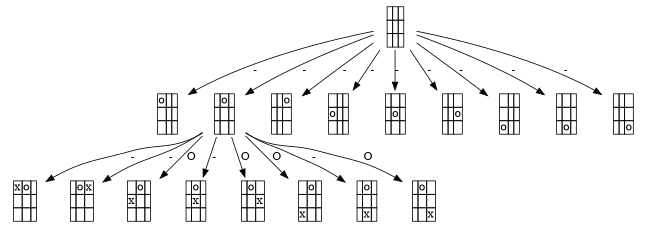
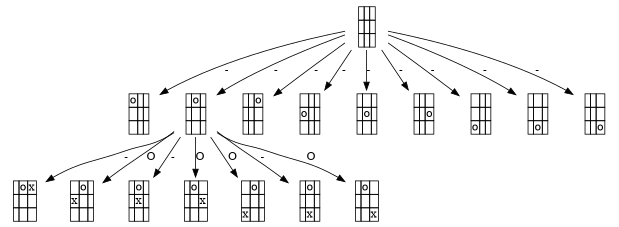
(25, 201) -> none
